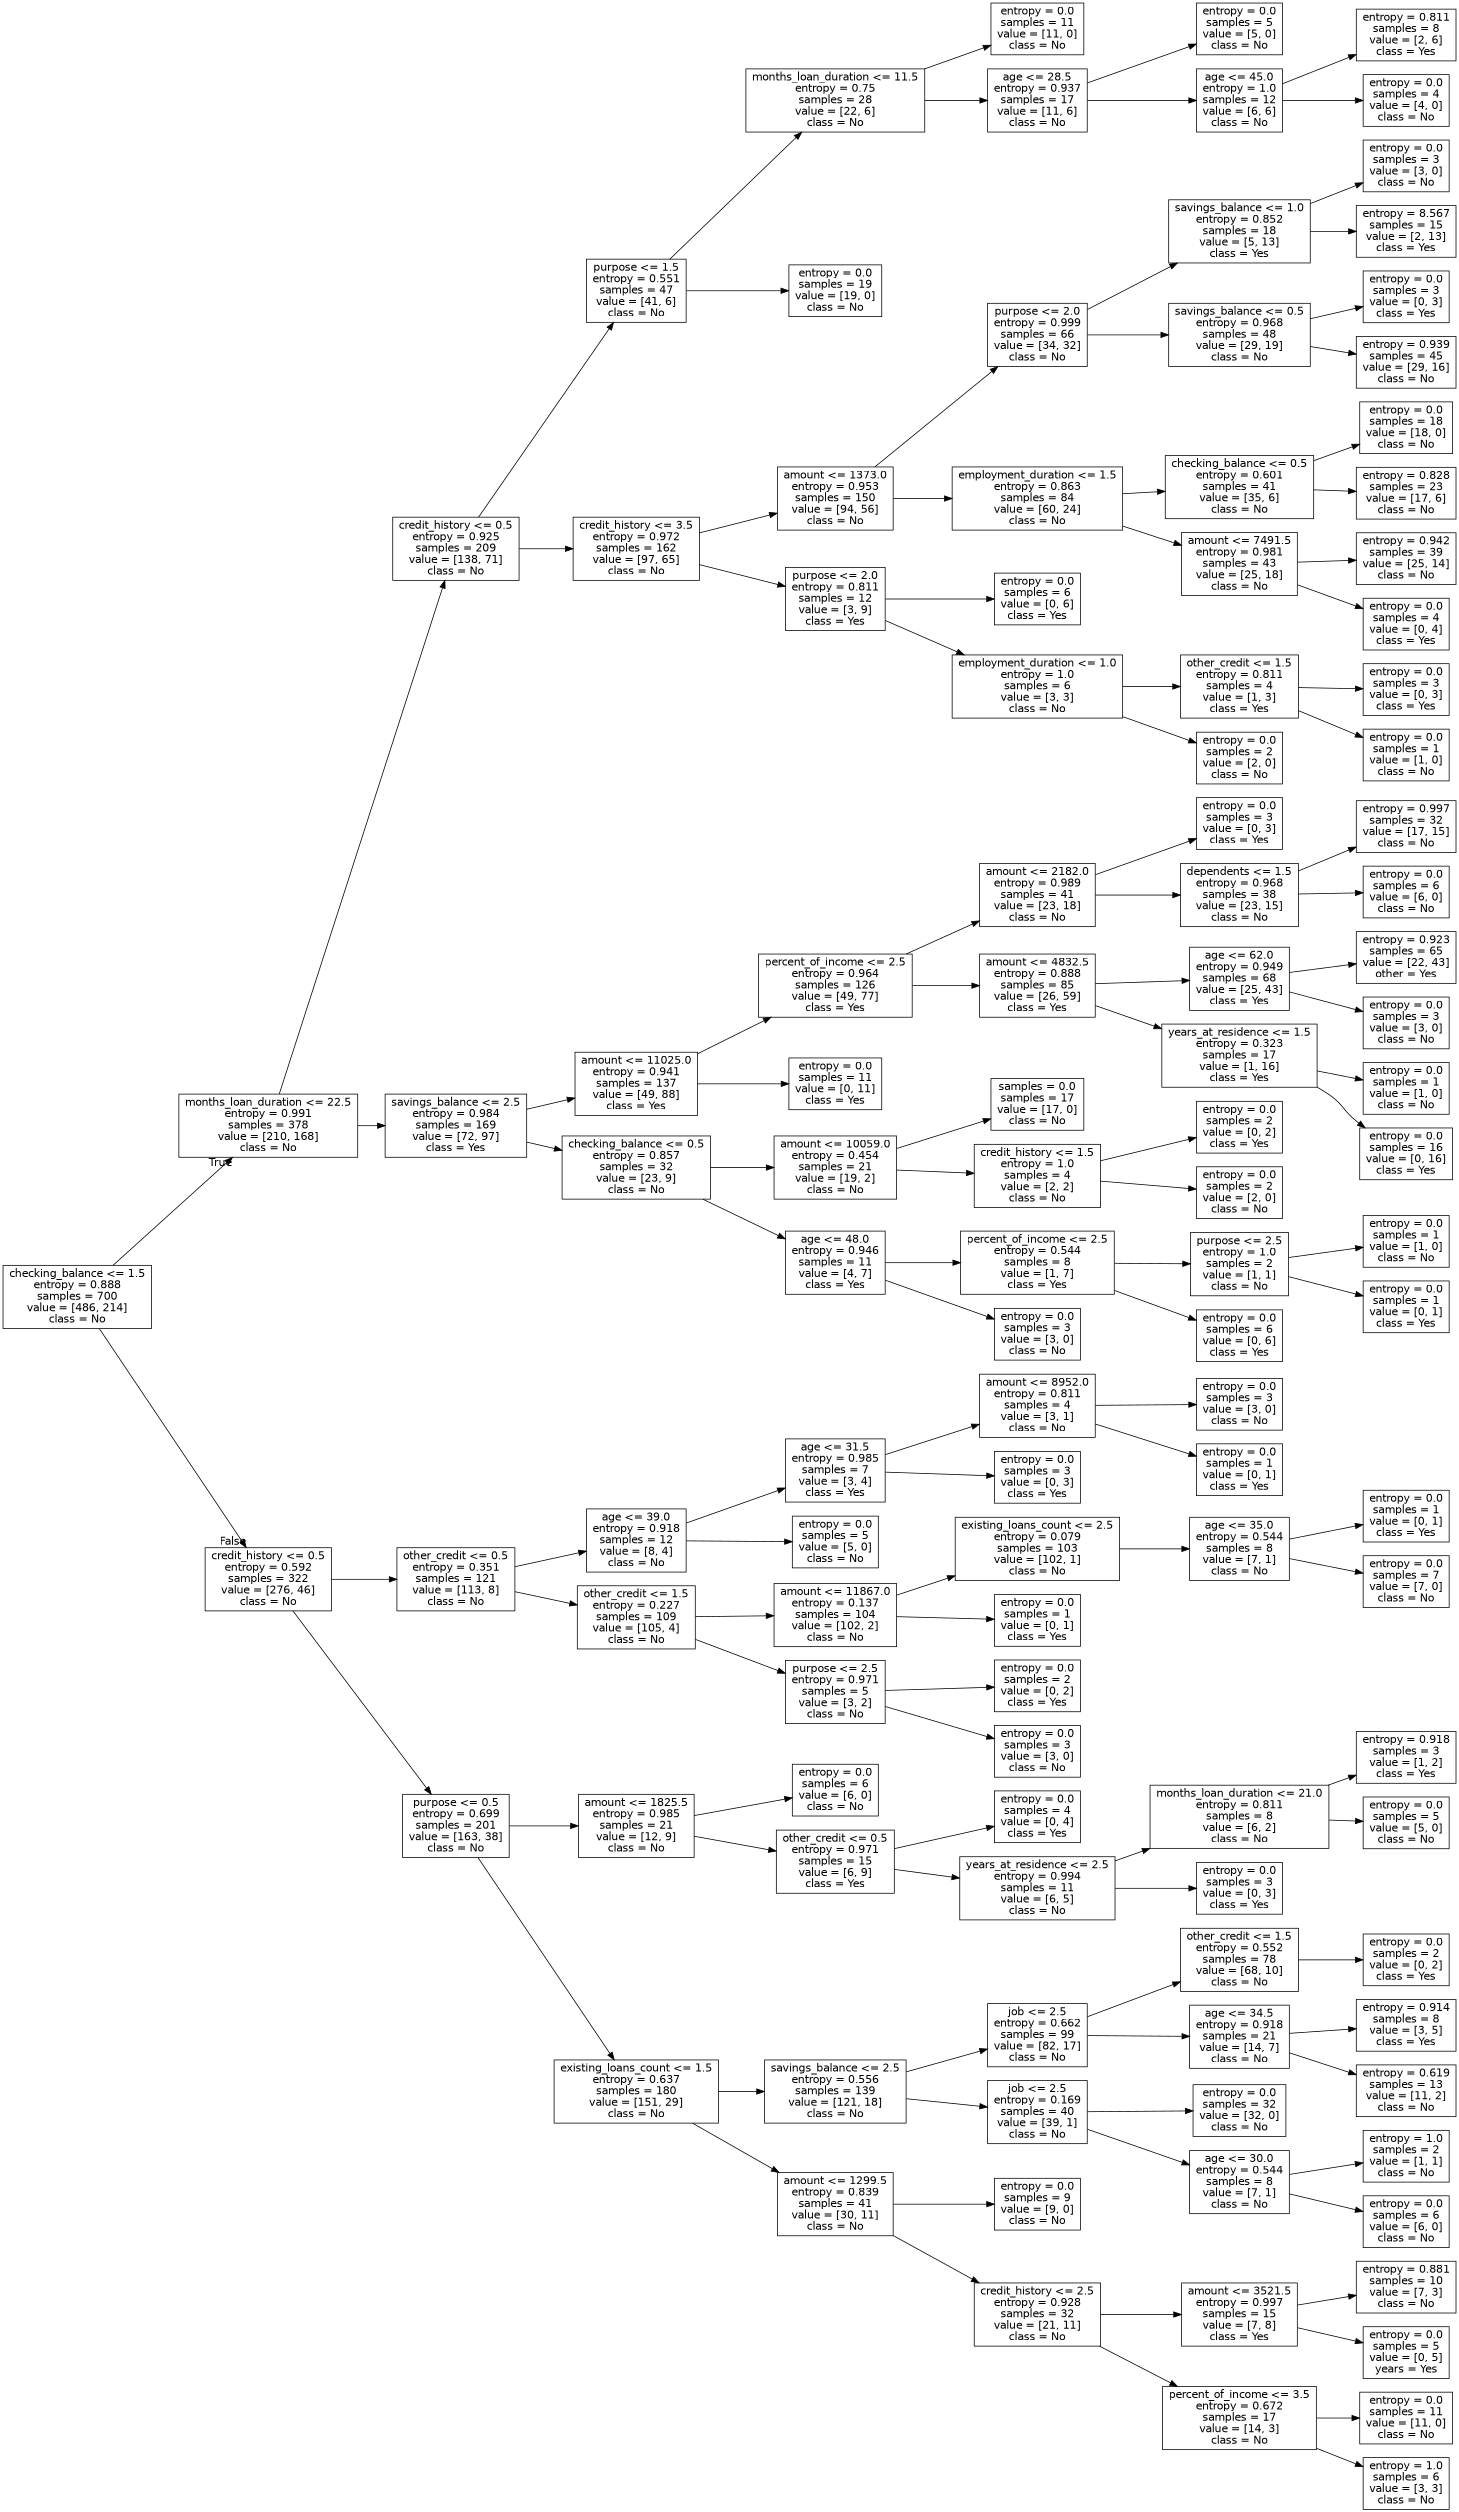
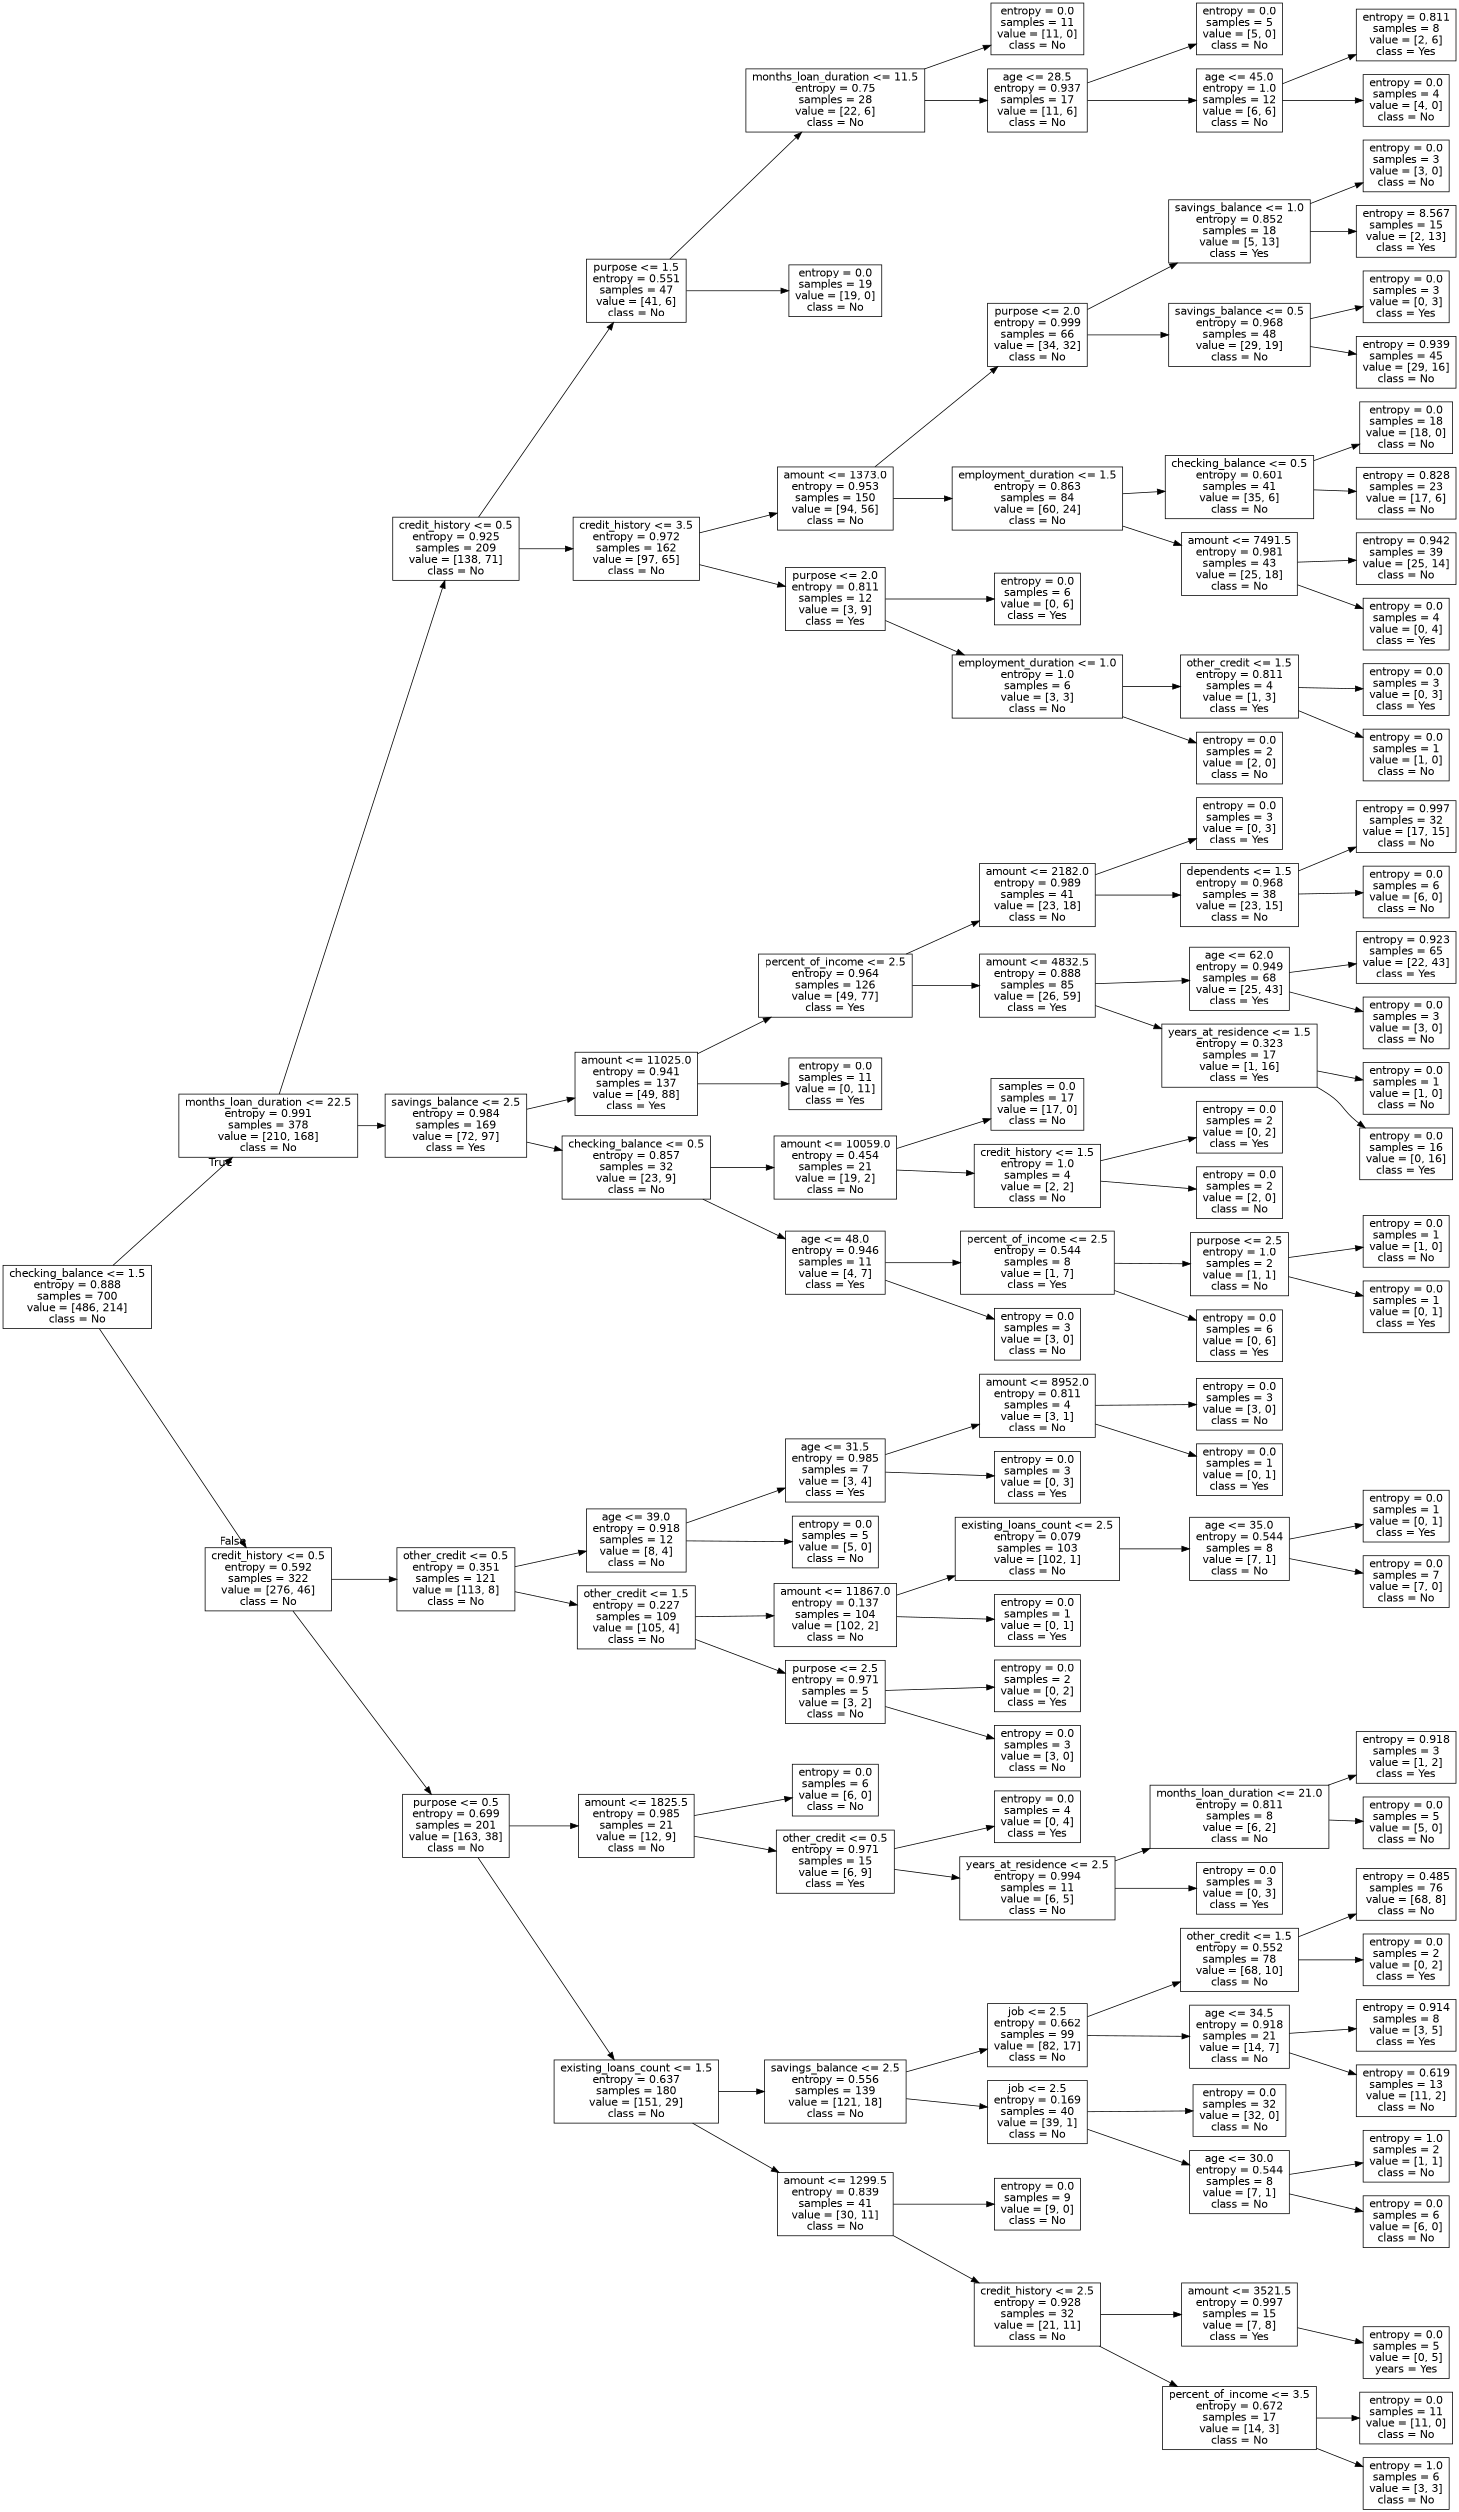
(1406, 957) -> (1406, 957)
none -> (1406, 1894)
(1406, 2287) -> none
